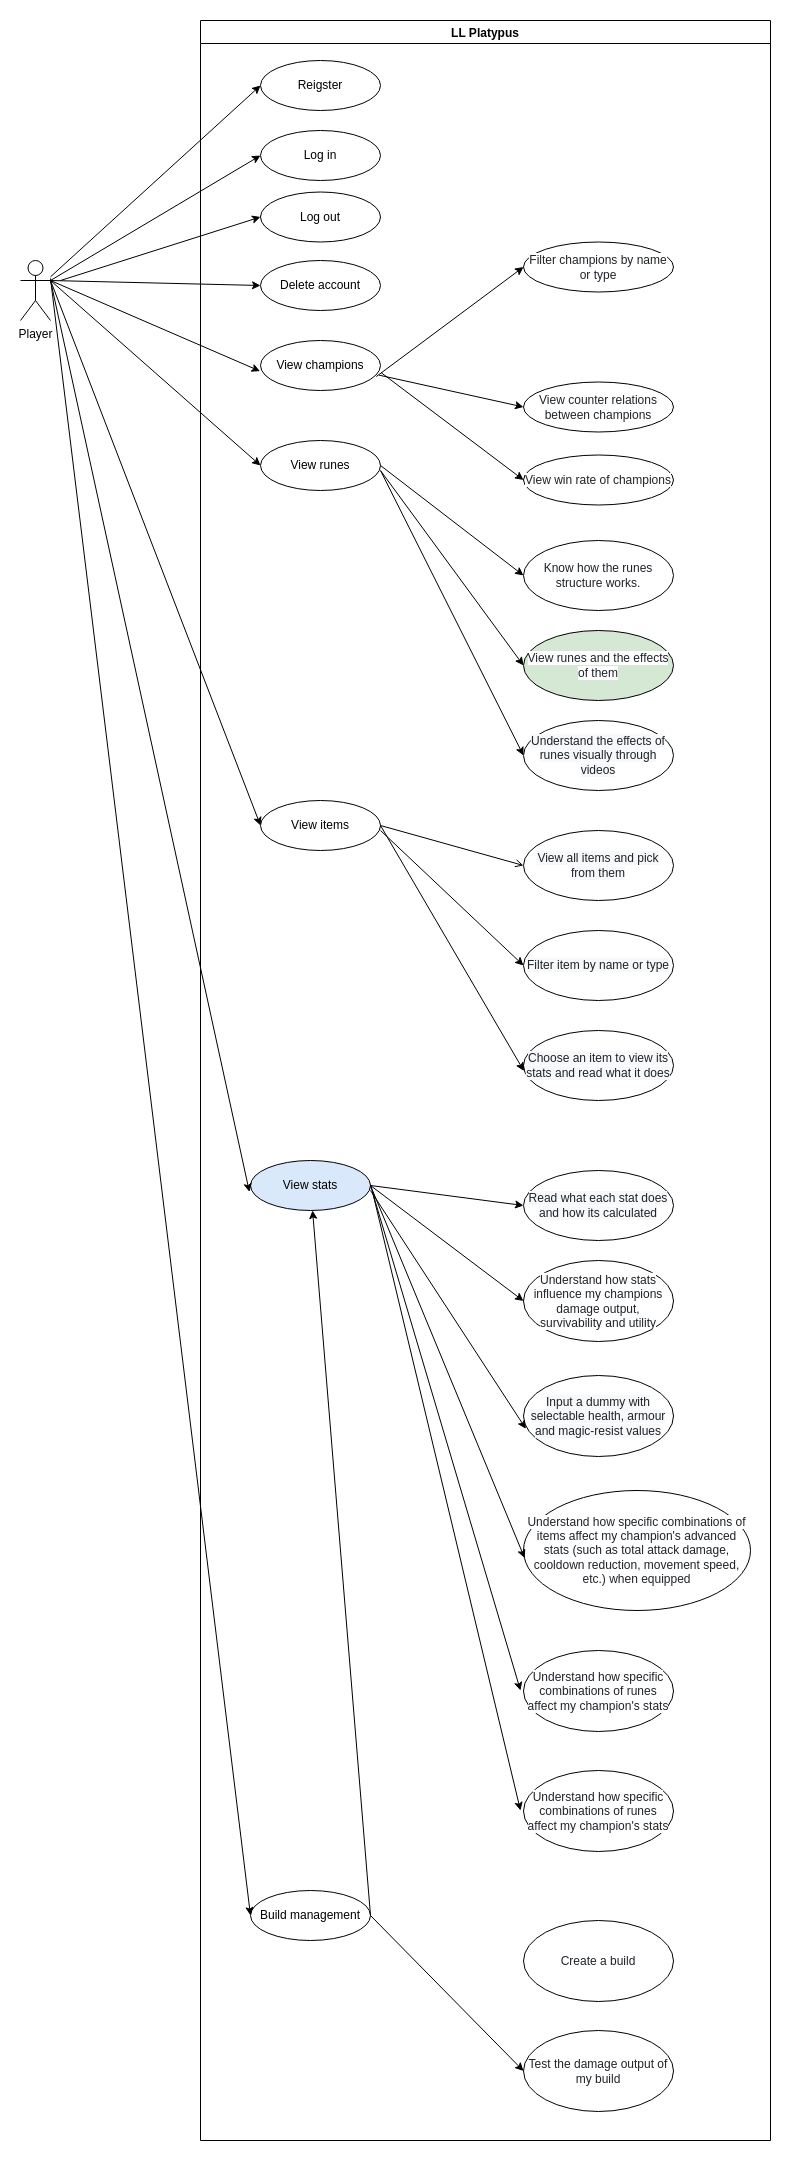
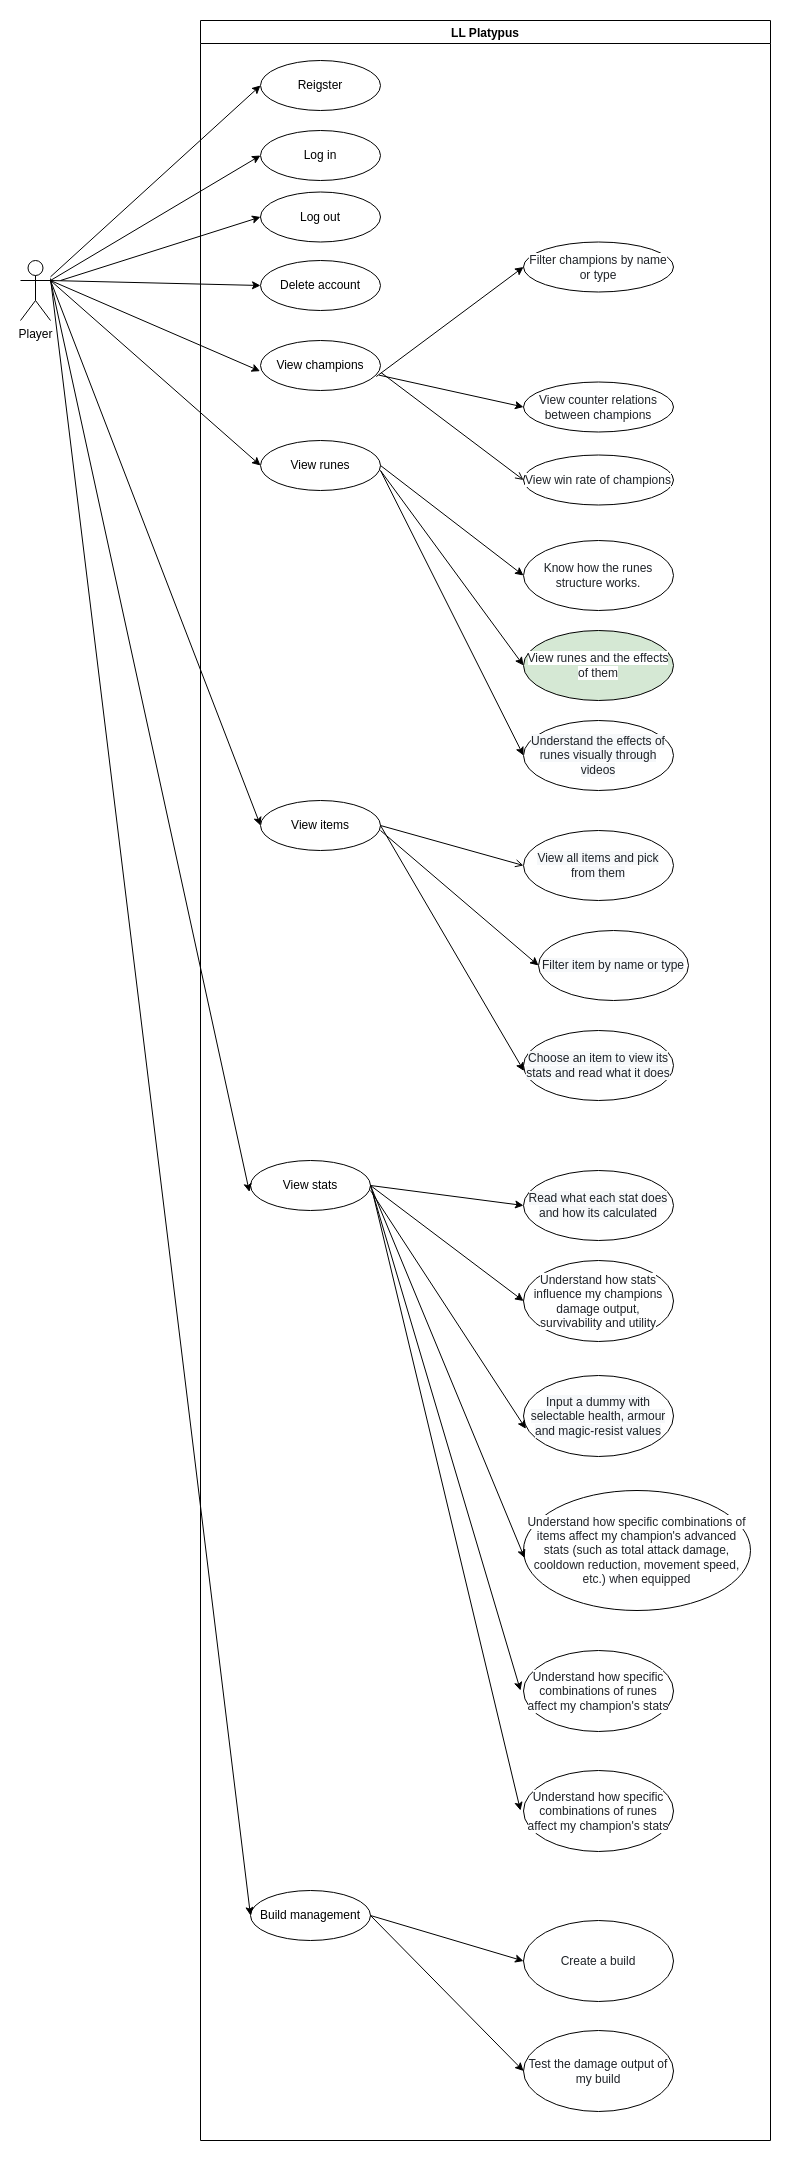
(517, 475) -> (518, 476)
(599, 966) -> (614, 966)
(311, 1186) -> (311, 1186)
(342, 1566) -> (446, 1938)
